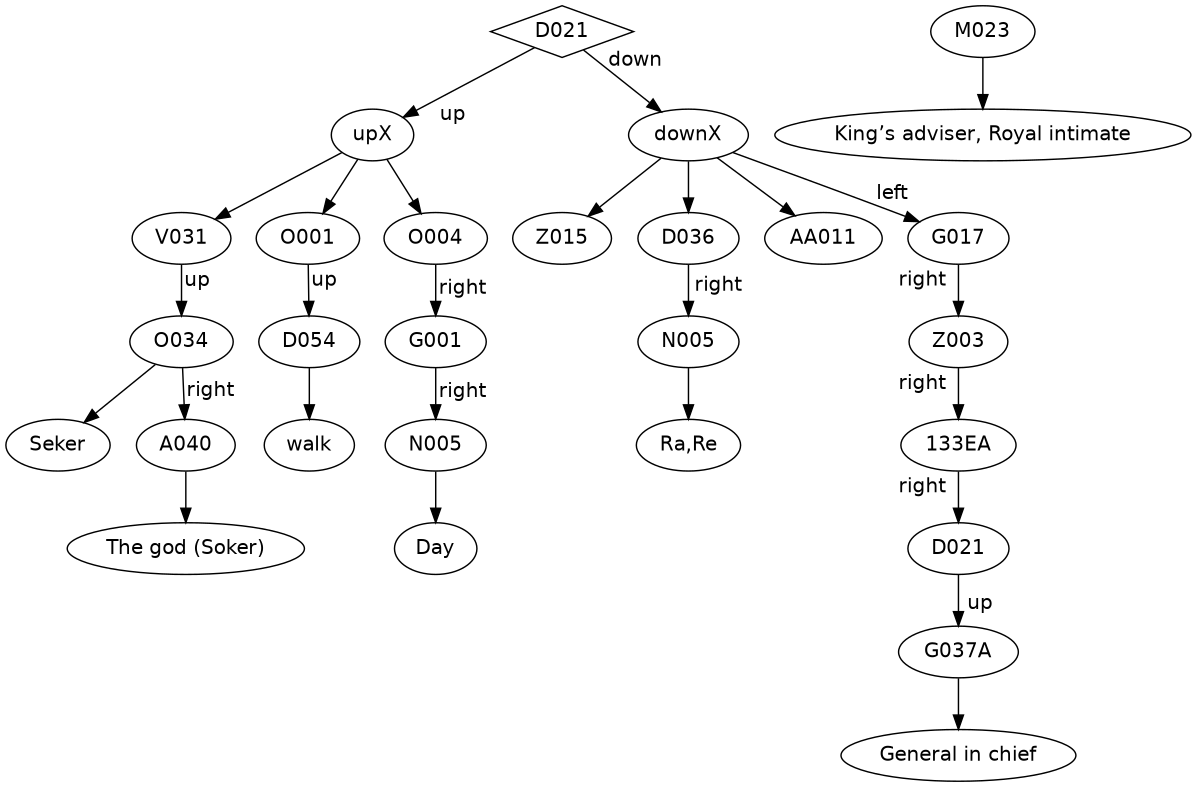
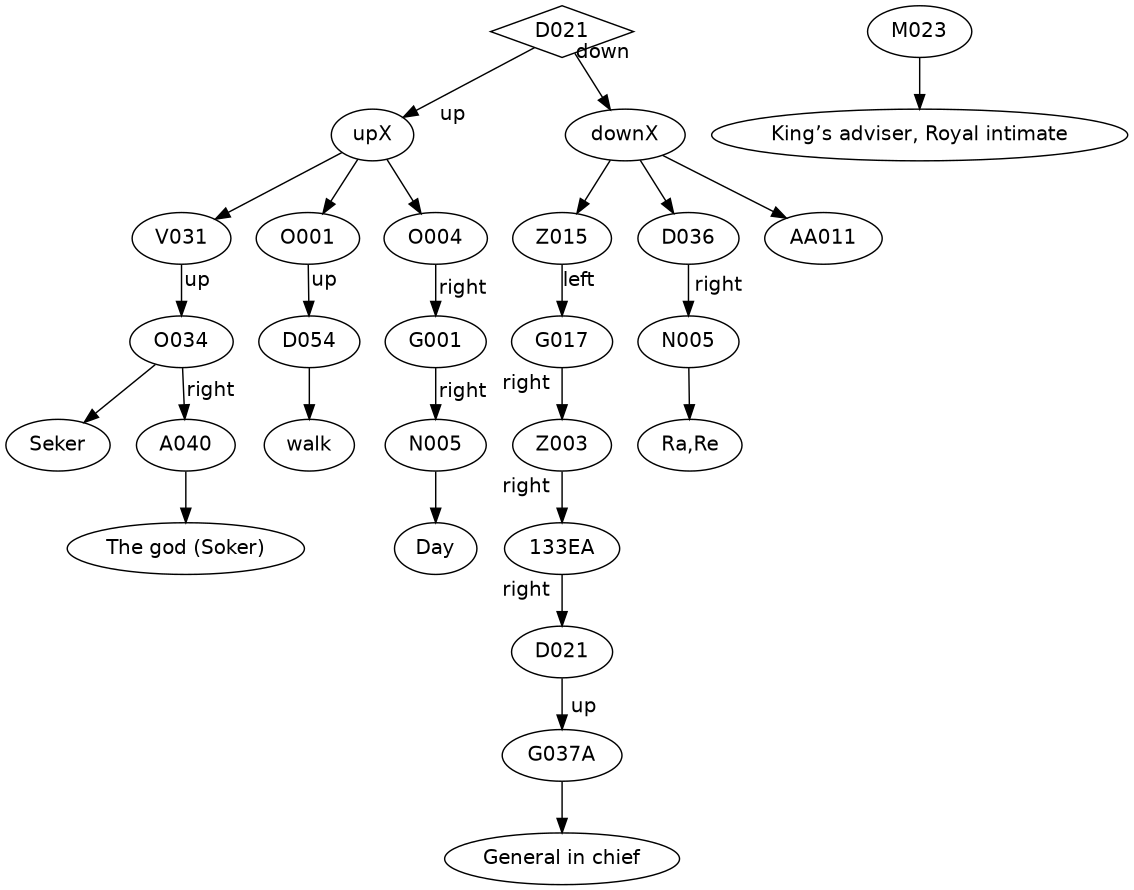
(819, 184) -> (562, 283)
